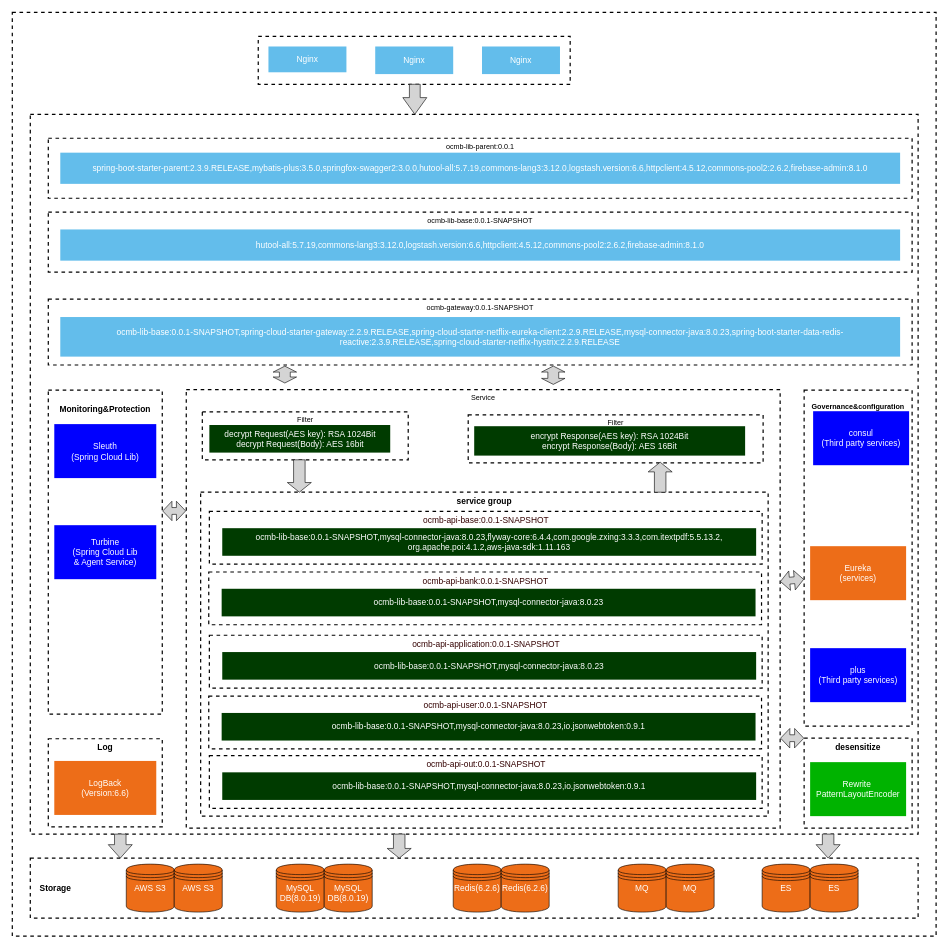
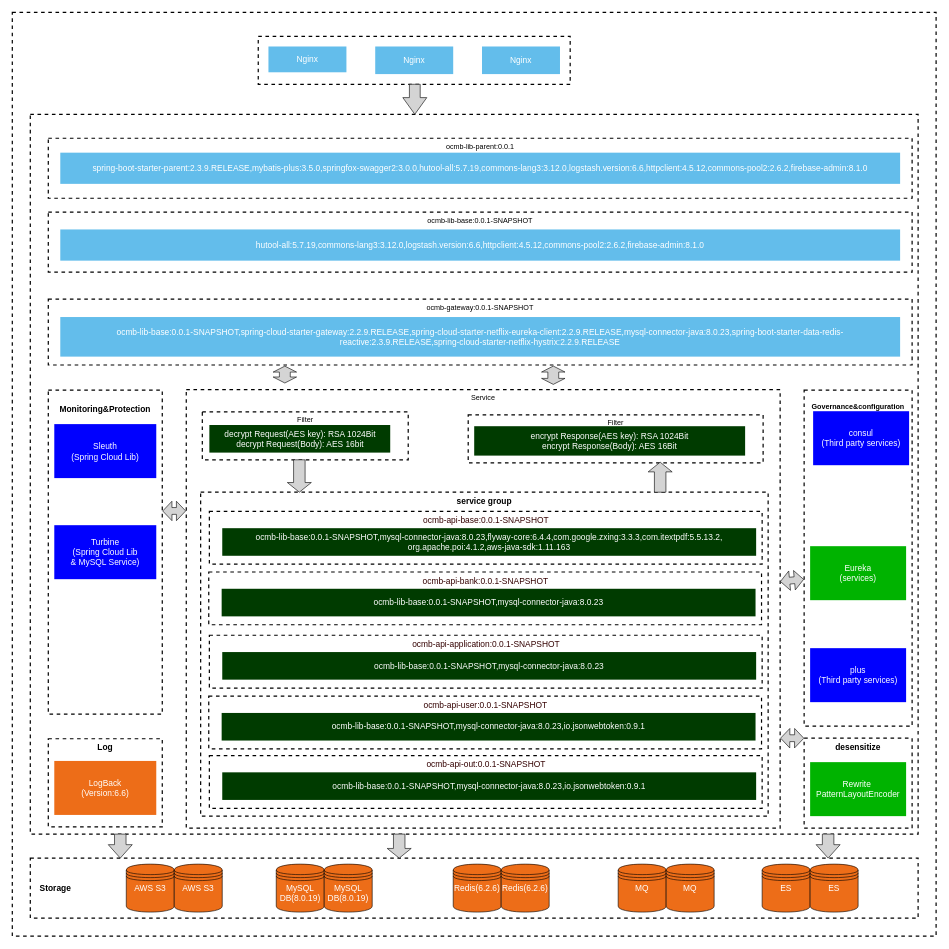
(105, 552) -> (105, 552)
(858, 573) -> (858, 573)
